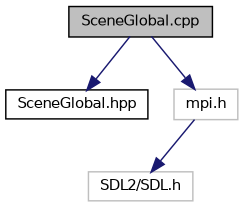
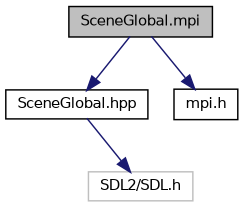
(141, 22) -> (141, 22)
(206, 104) -> (206, 104)
(177, 140) -> (104, 140)
